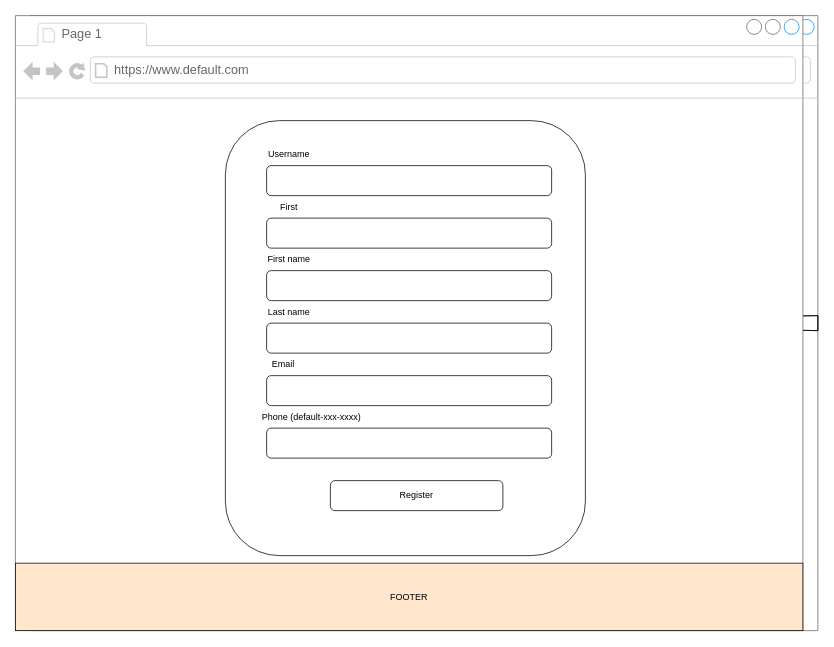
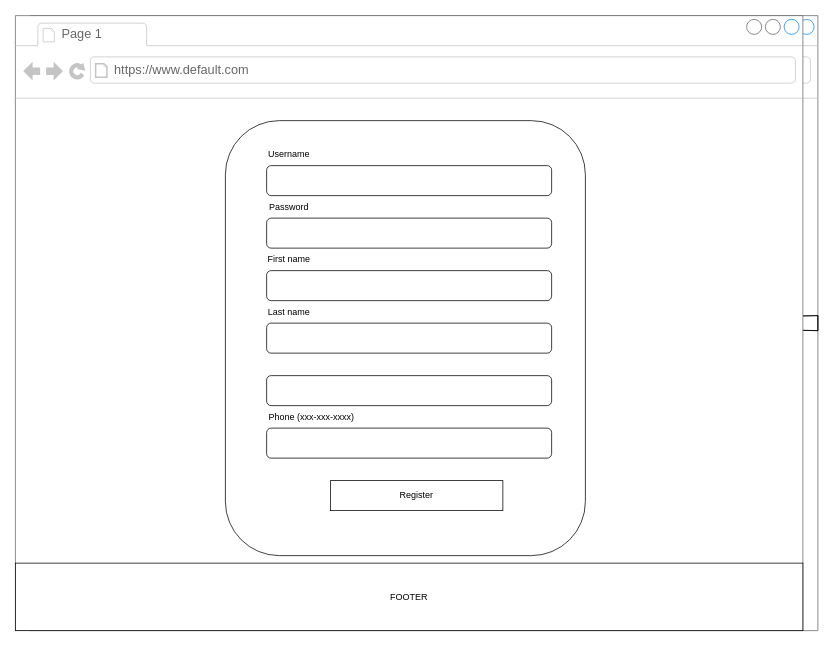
(289, 207) -> (289, 207)
(284, 364) -> none
(312, 417) -> (312, 417)
(417, 495) -> (417, 495)
(409, 597) -> (409, 597)
